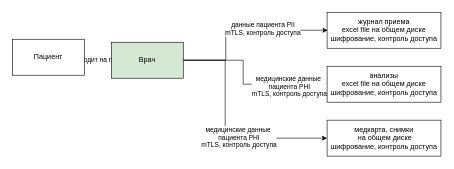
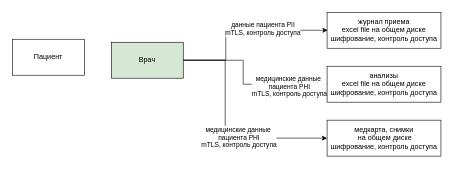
(97, 57) -> none
